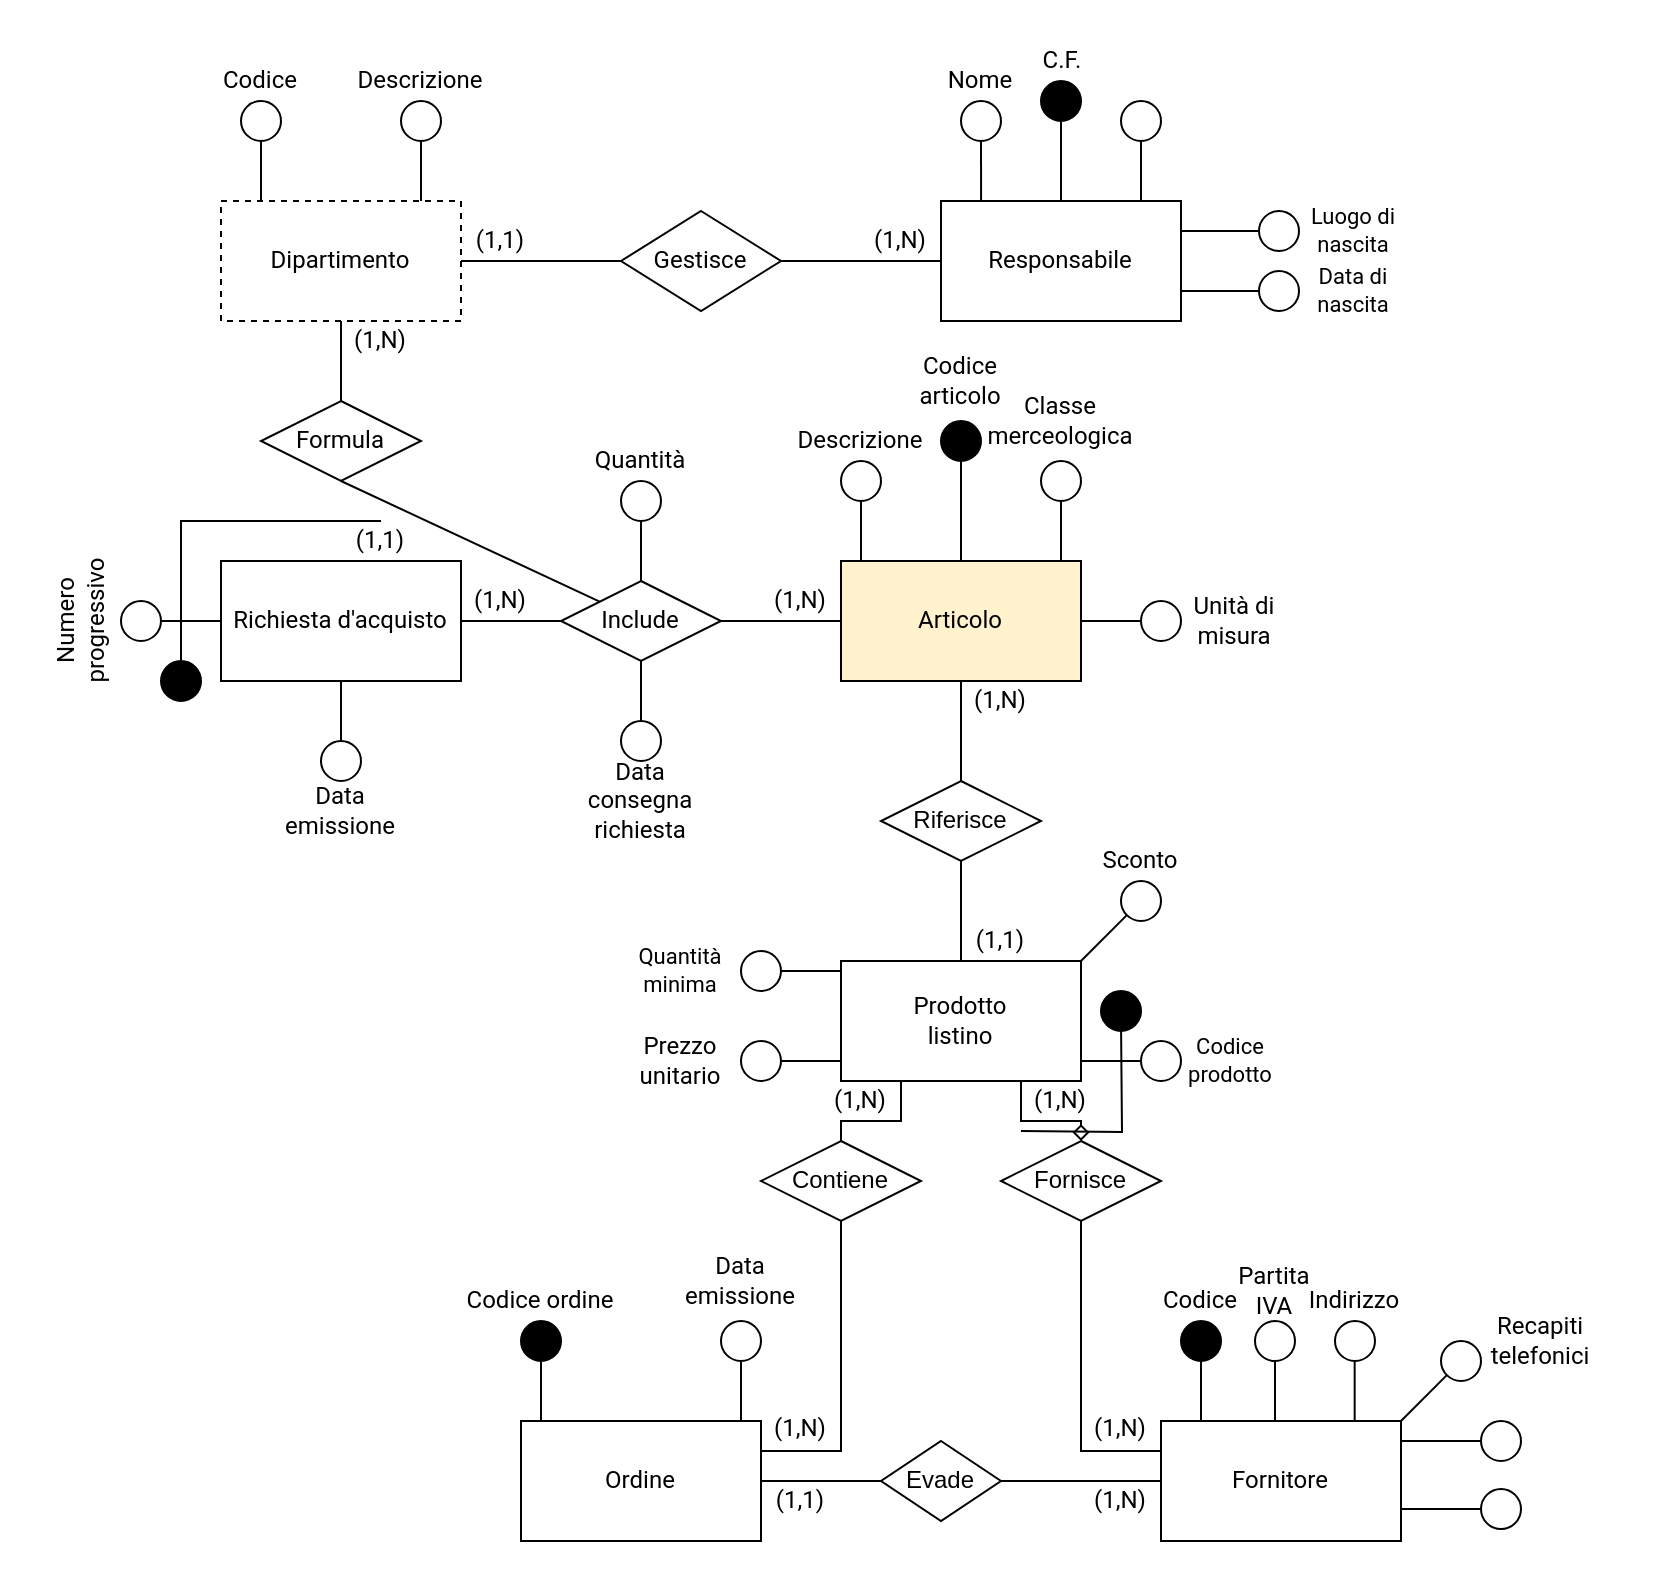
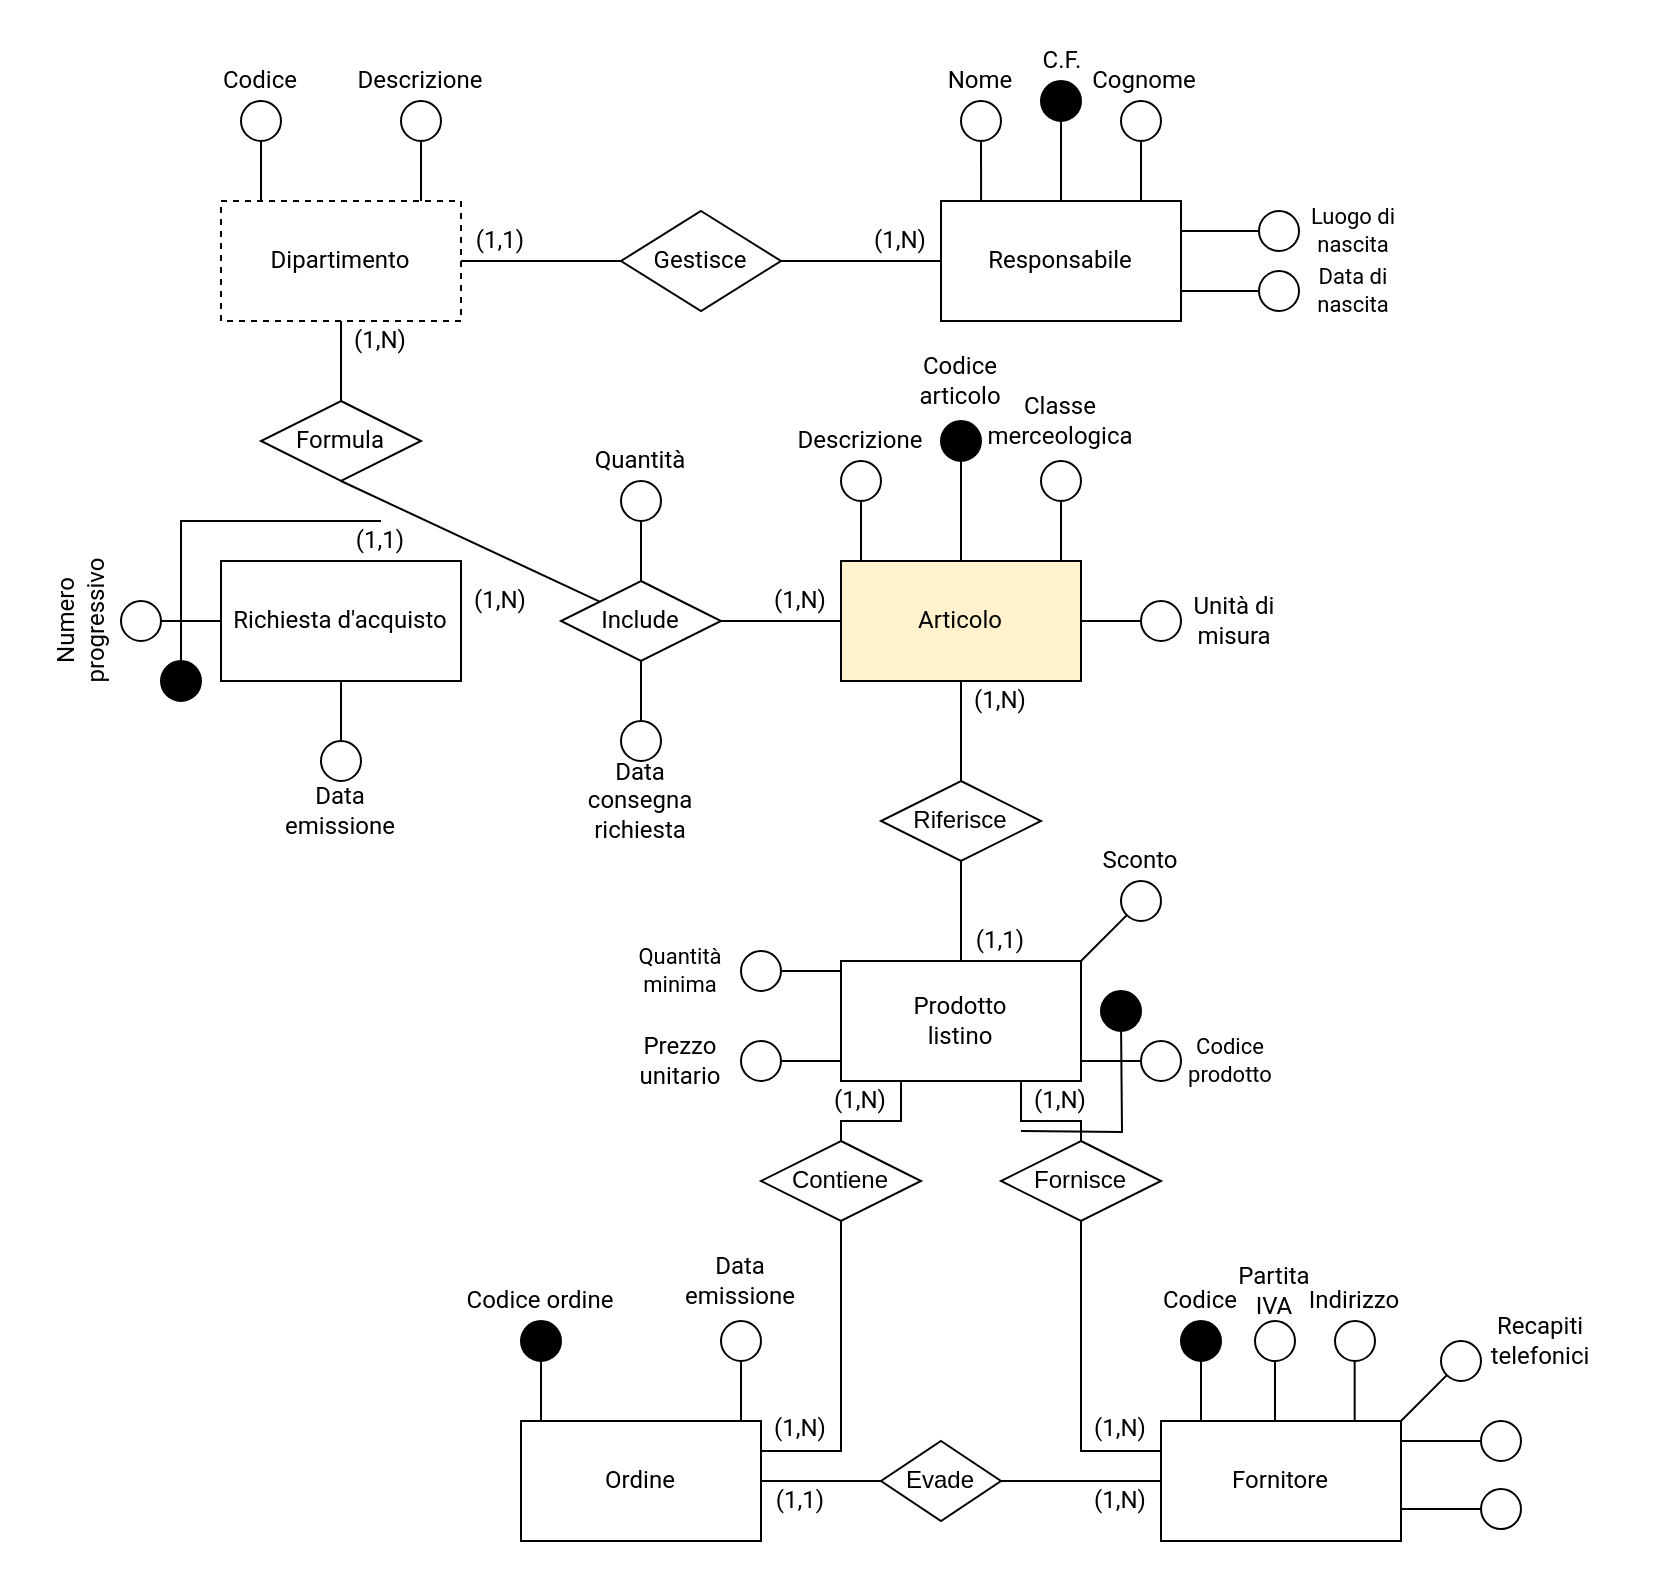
none -> (1144, 81)
(511, 621) -> none
(1081, 1124) -> (1081, 1129)
